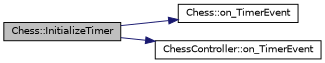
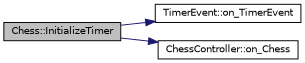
(238, 13) -> (228, 13)
(238, 50) -> (228, 50)
